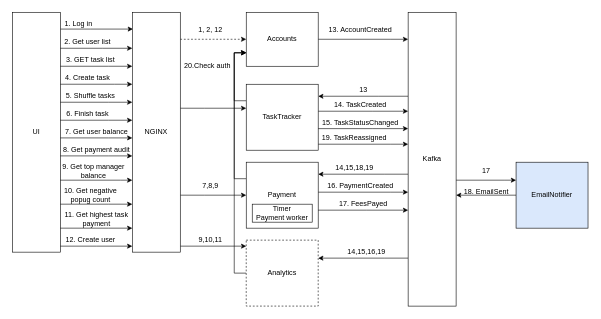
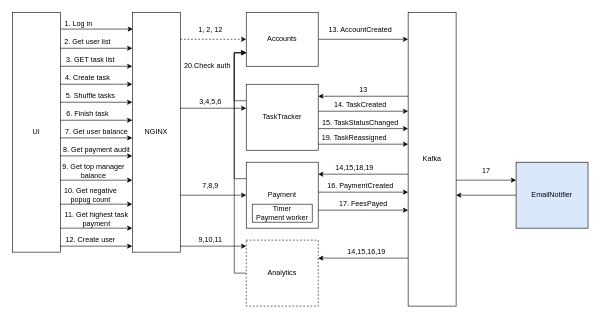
none -> (210, 102)
(486, 192) -> none
